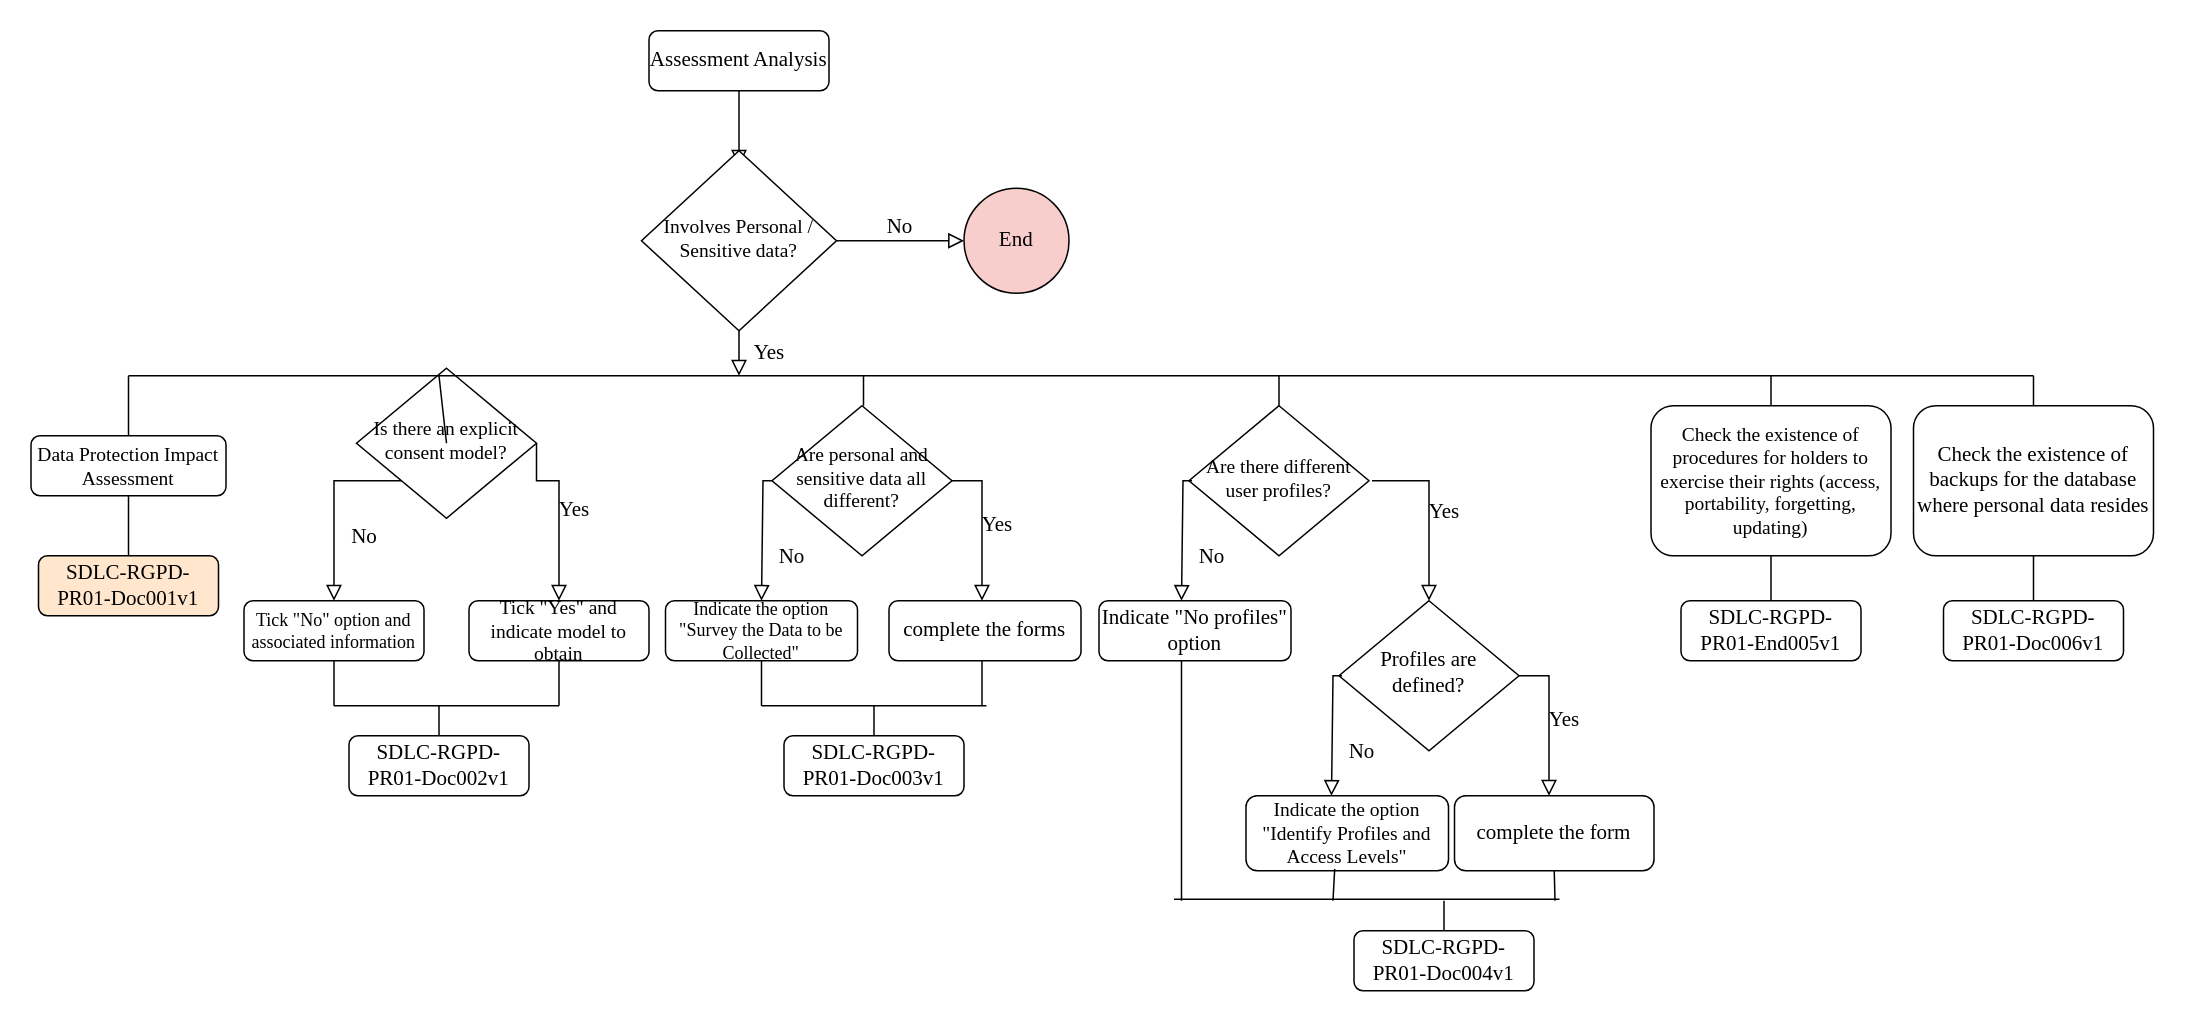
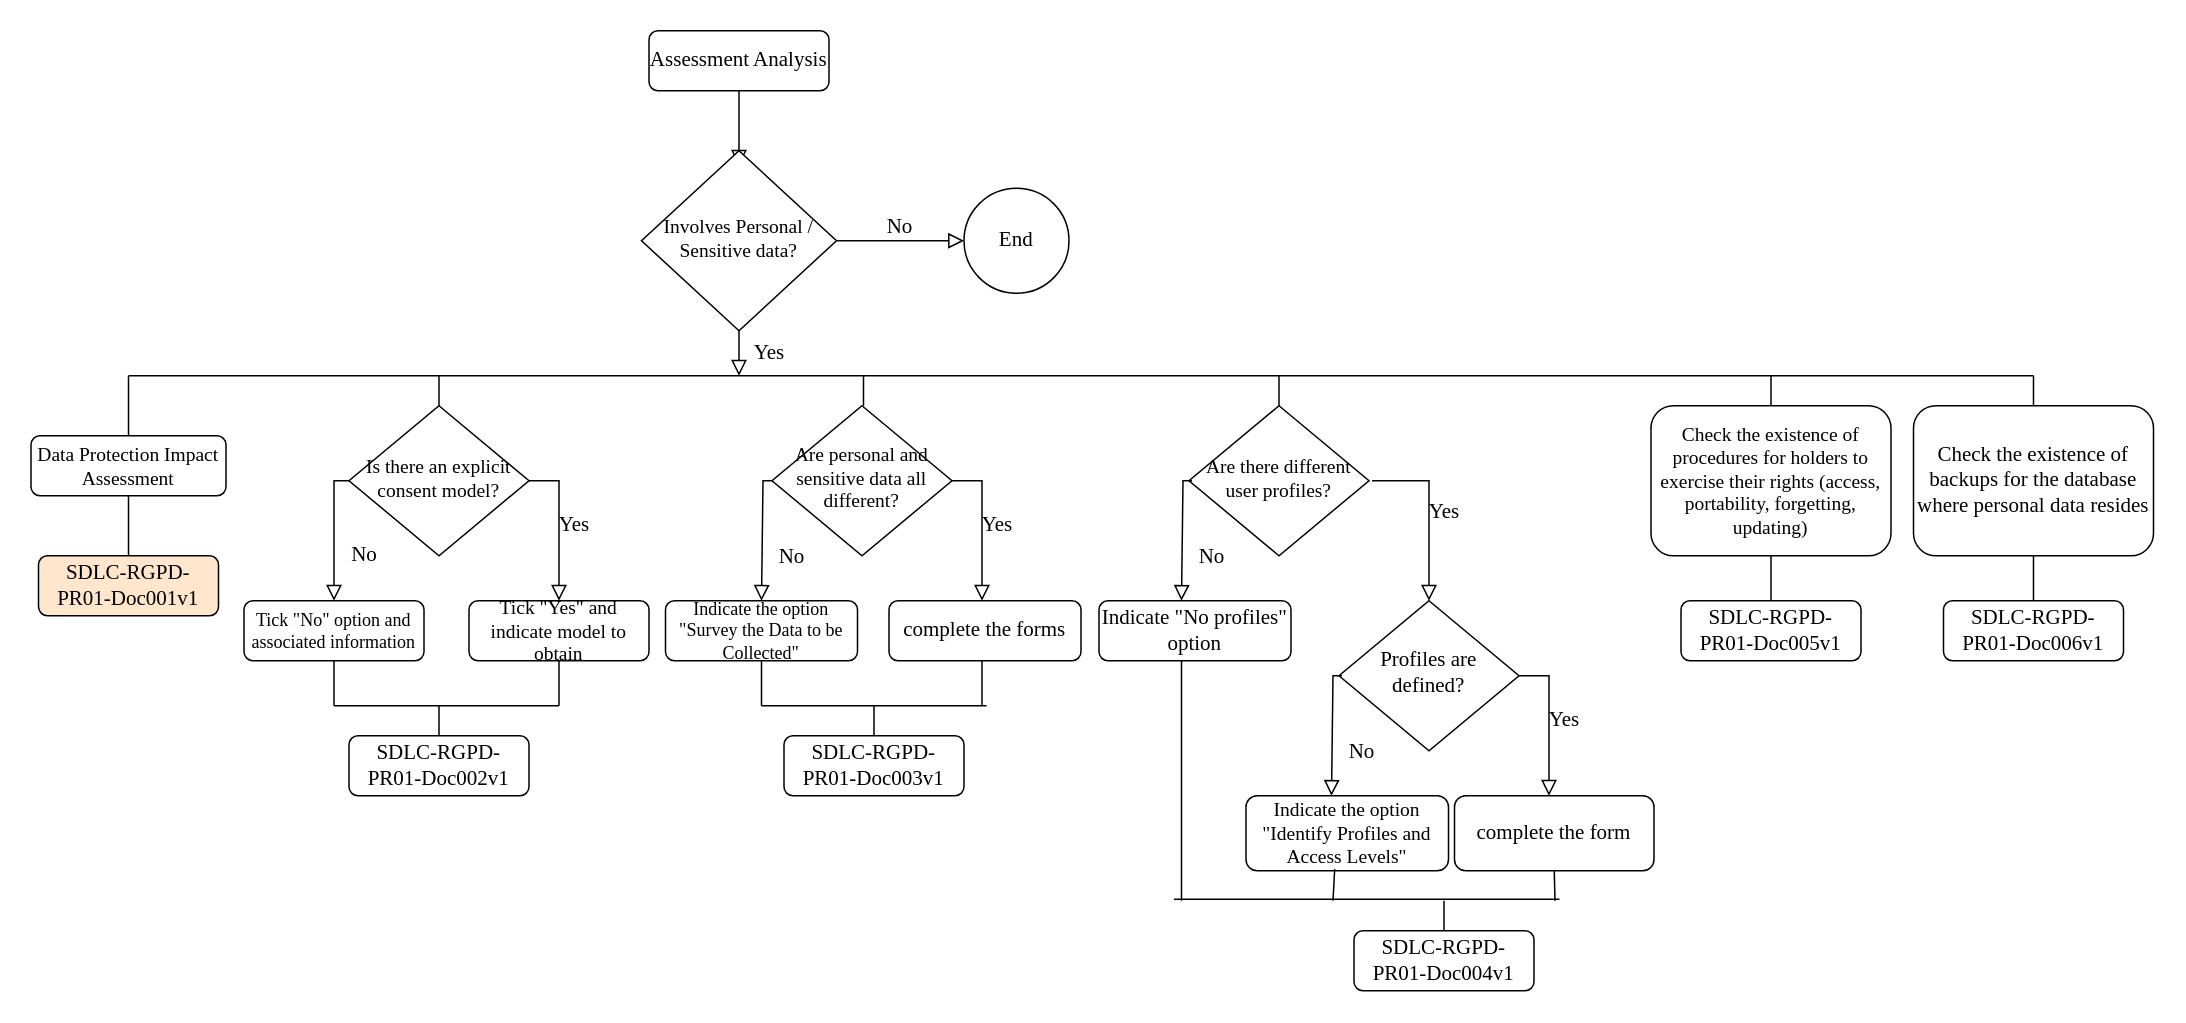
(1016, 241) -> (1016, 241)
(446, 443) -> (439, 481)
(1771, 631) -> (1771, 631)
